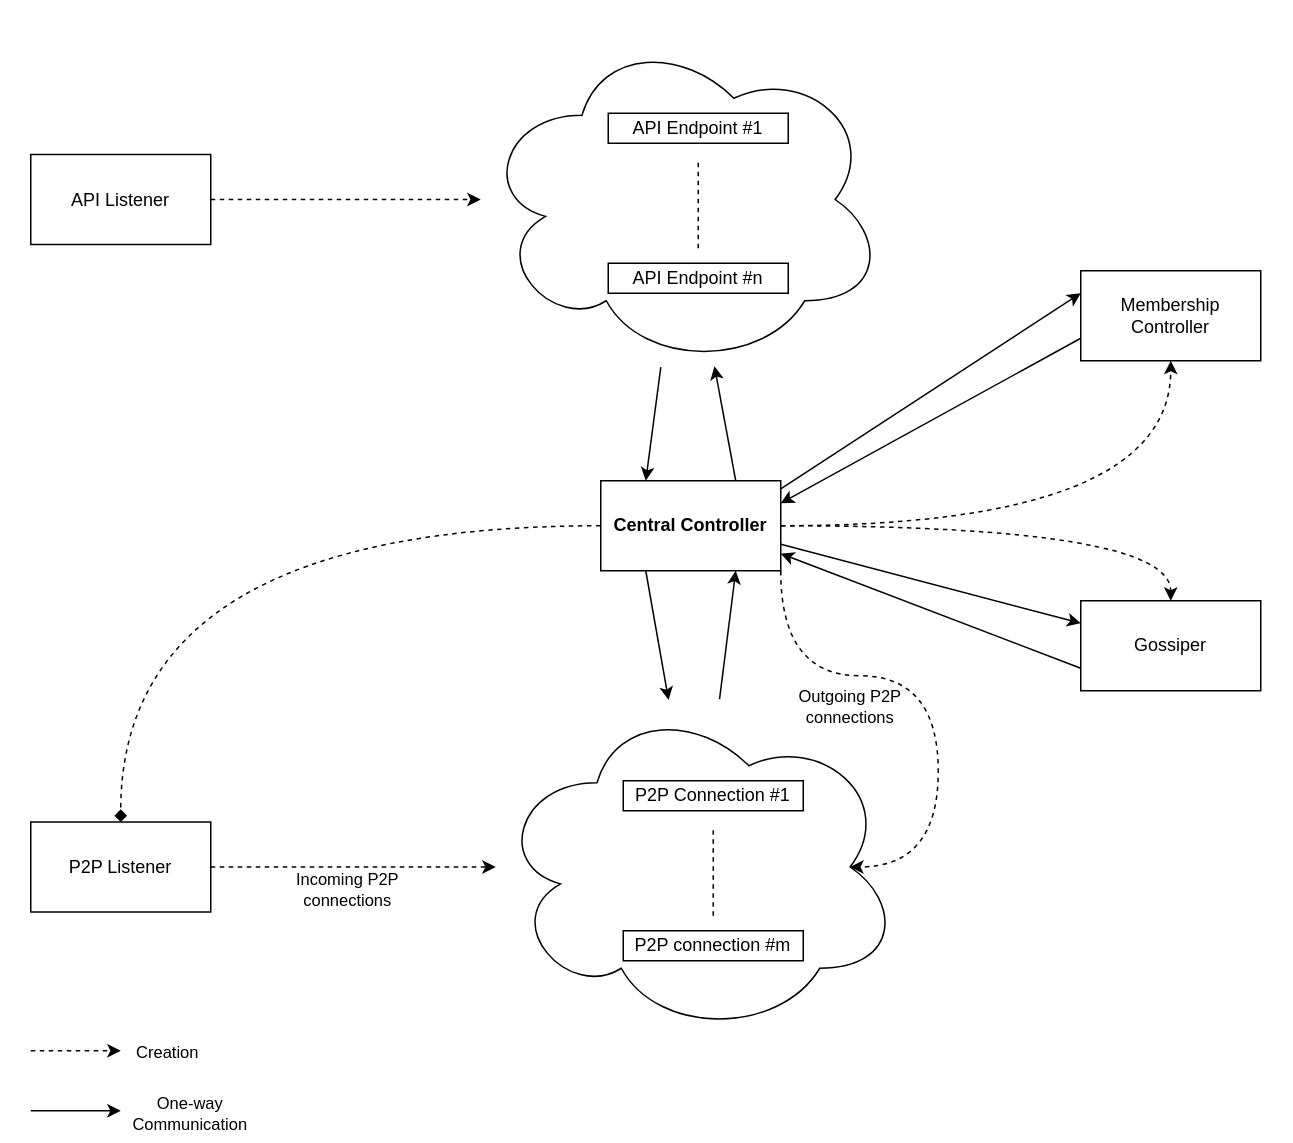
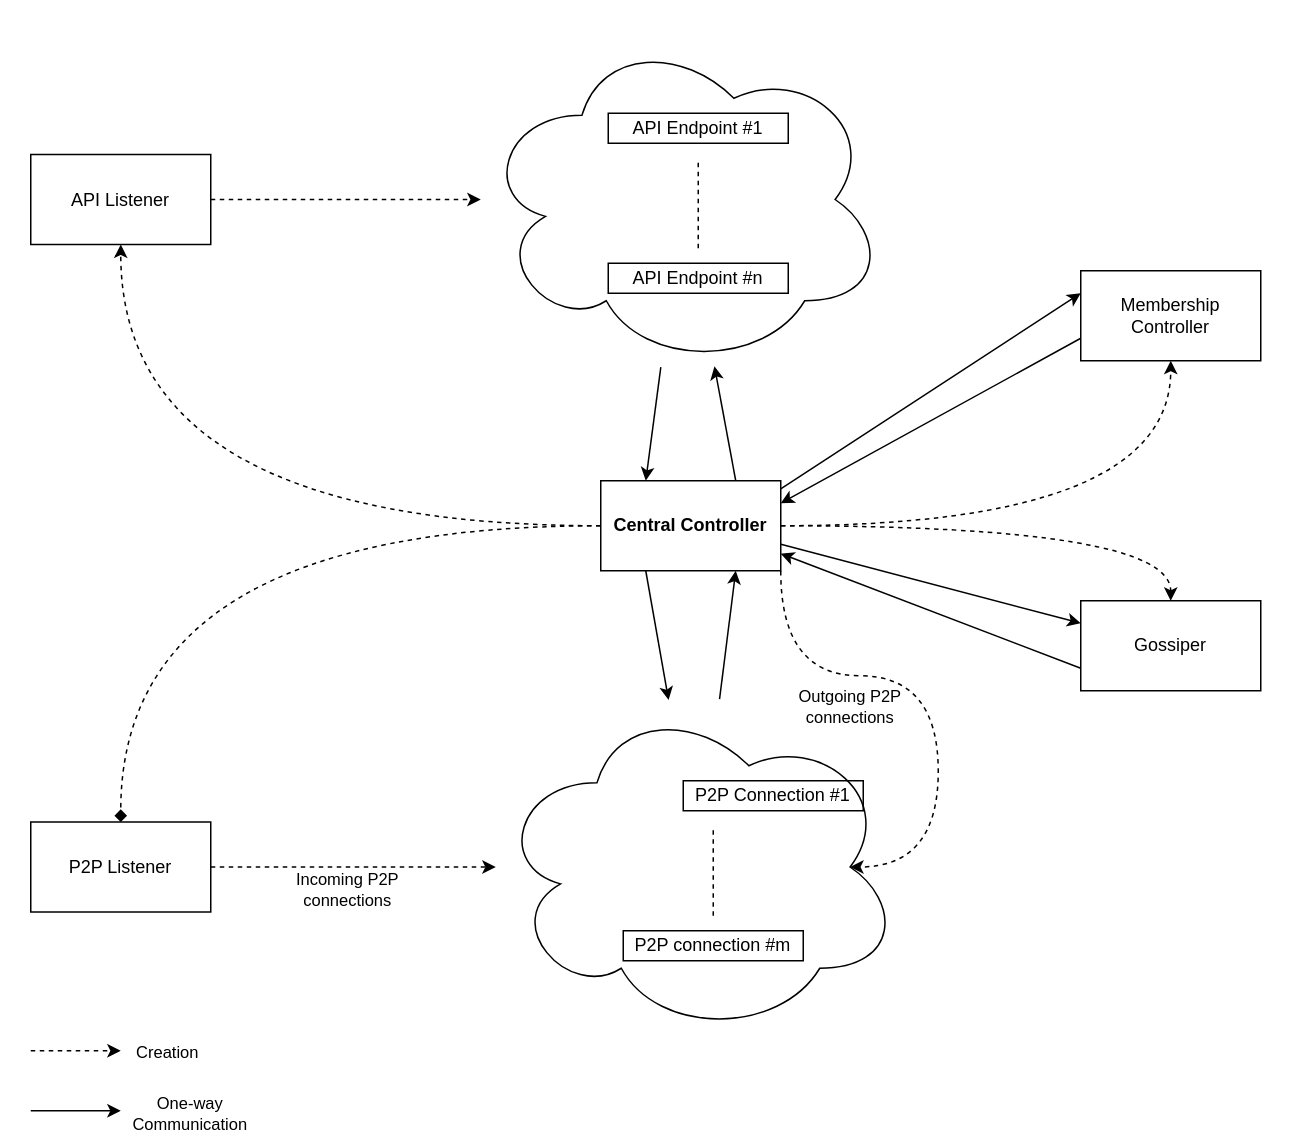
none -> (278, 475)
(713, 796) -> (773, 796)
